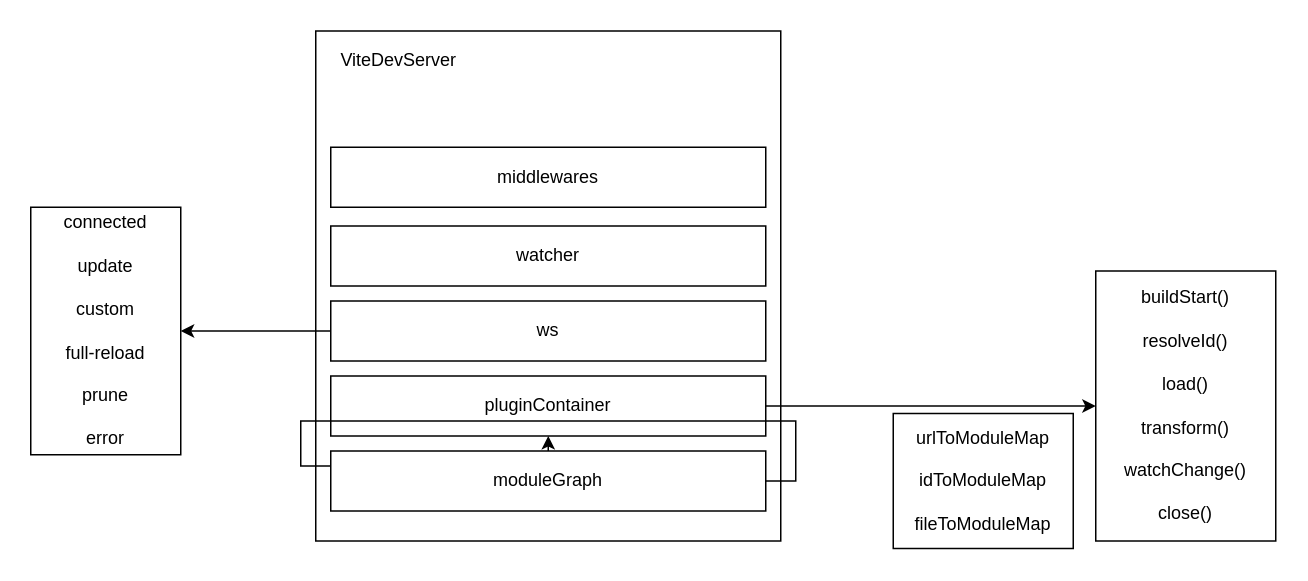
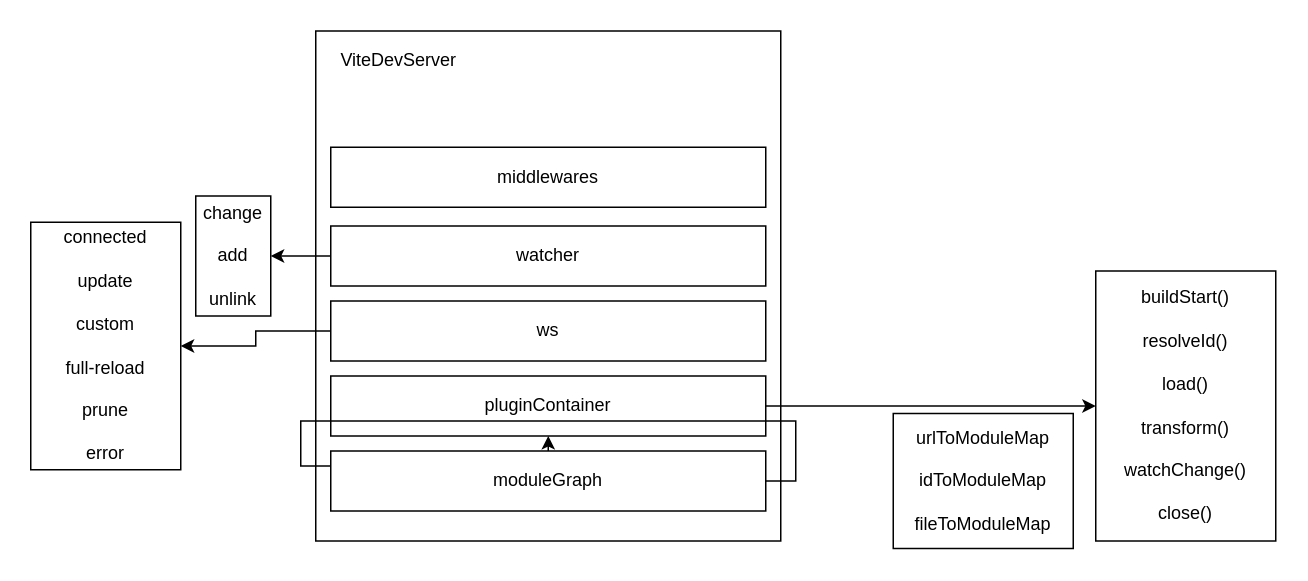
none -> (233, 256)
none -> (306, 256)
(106, 331) -> (106, 346)
